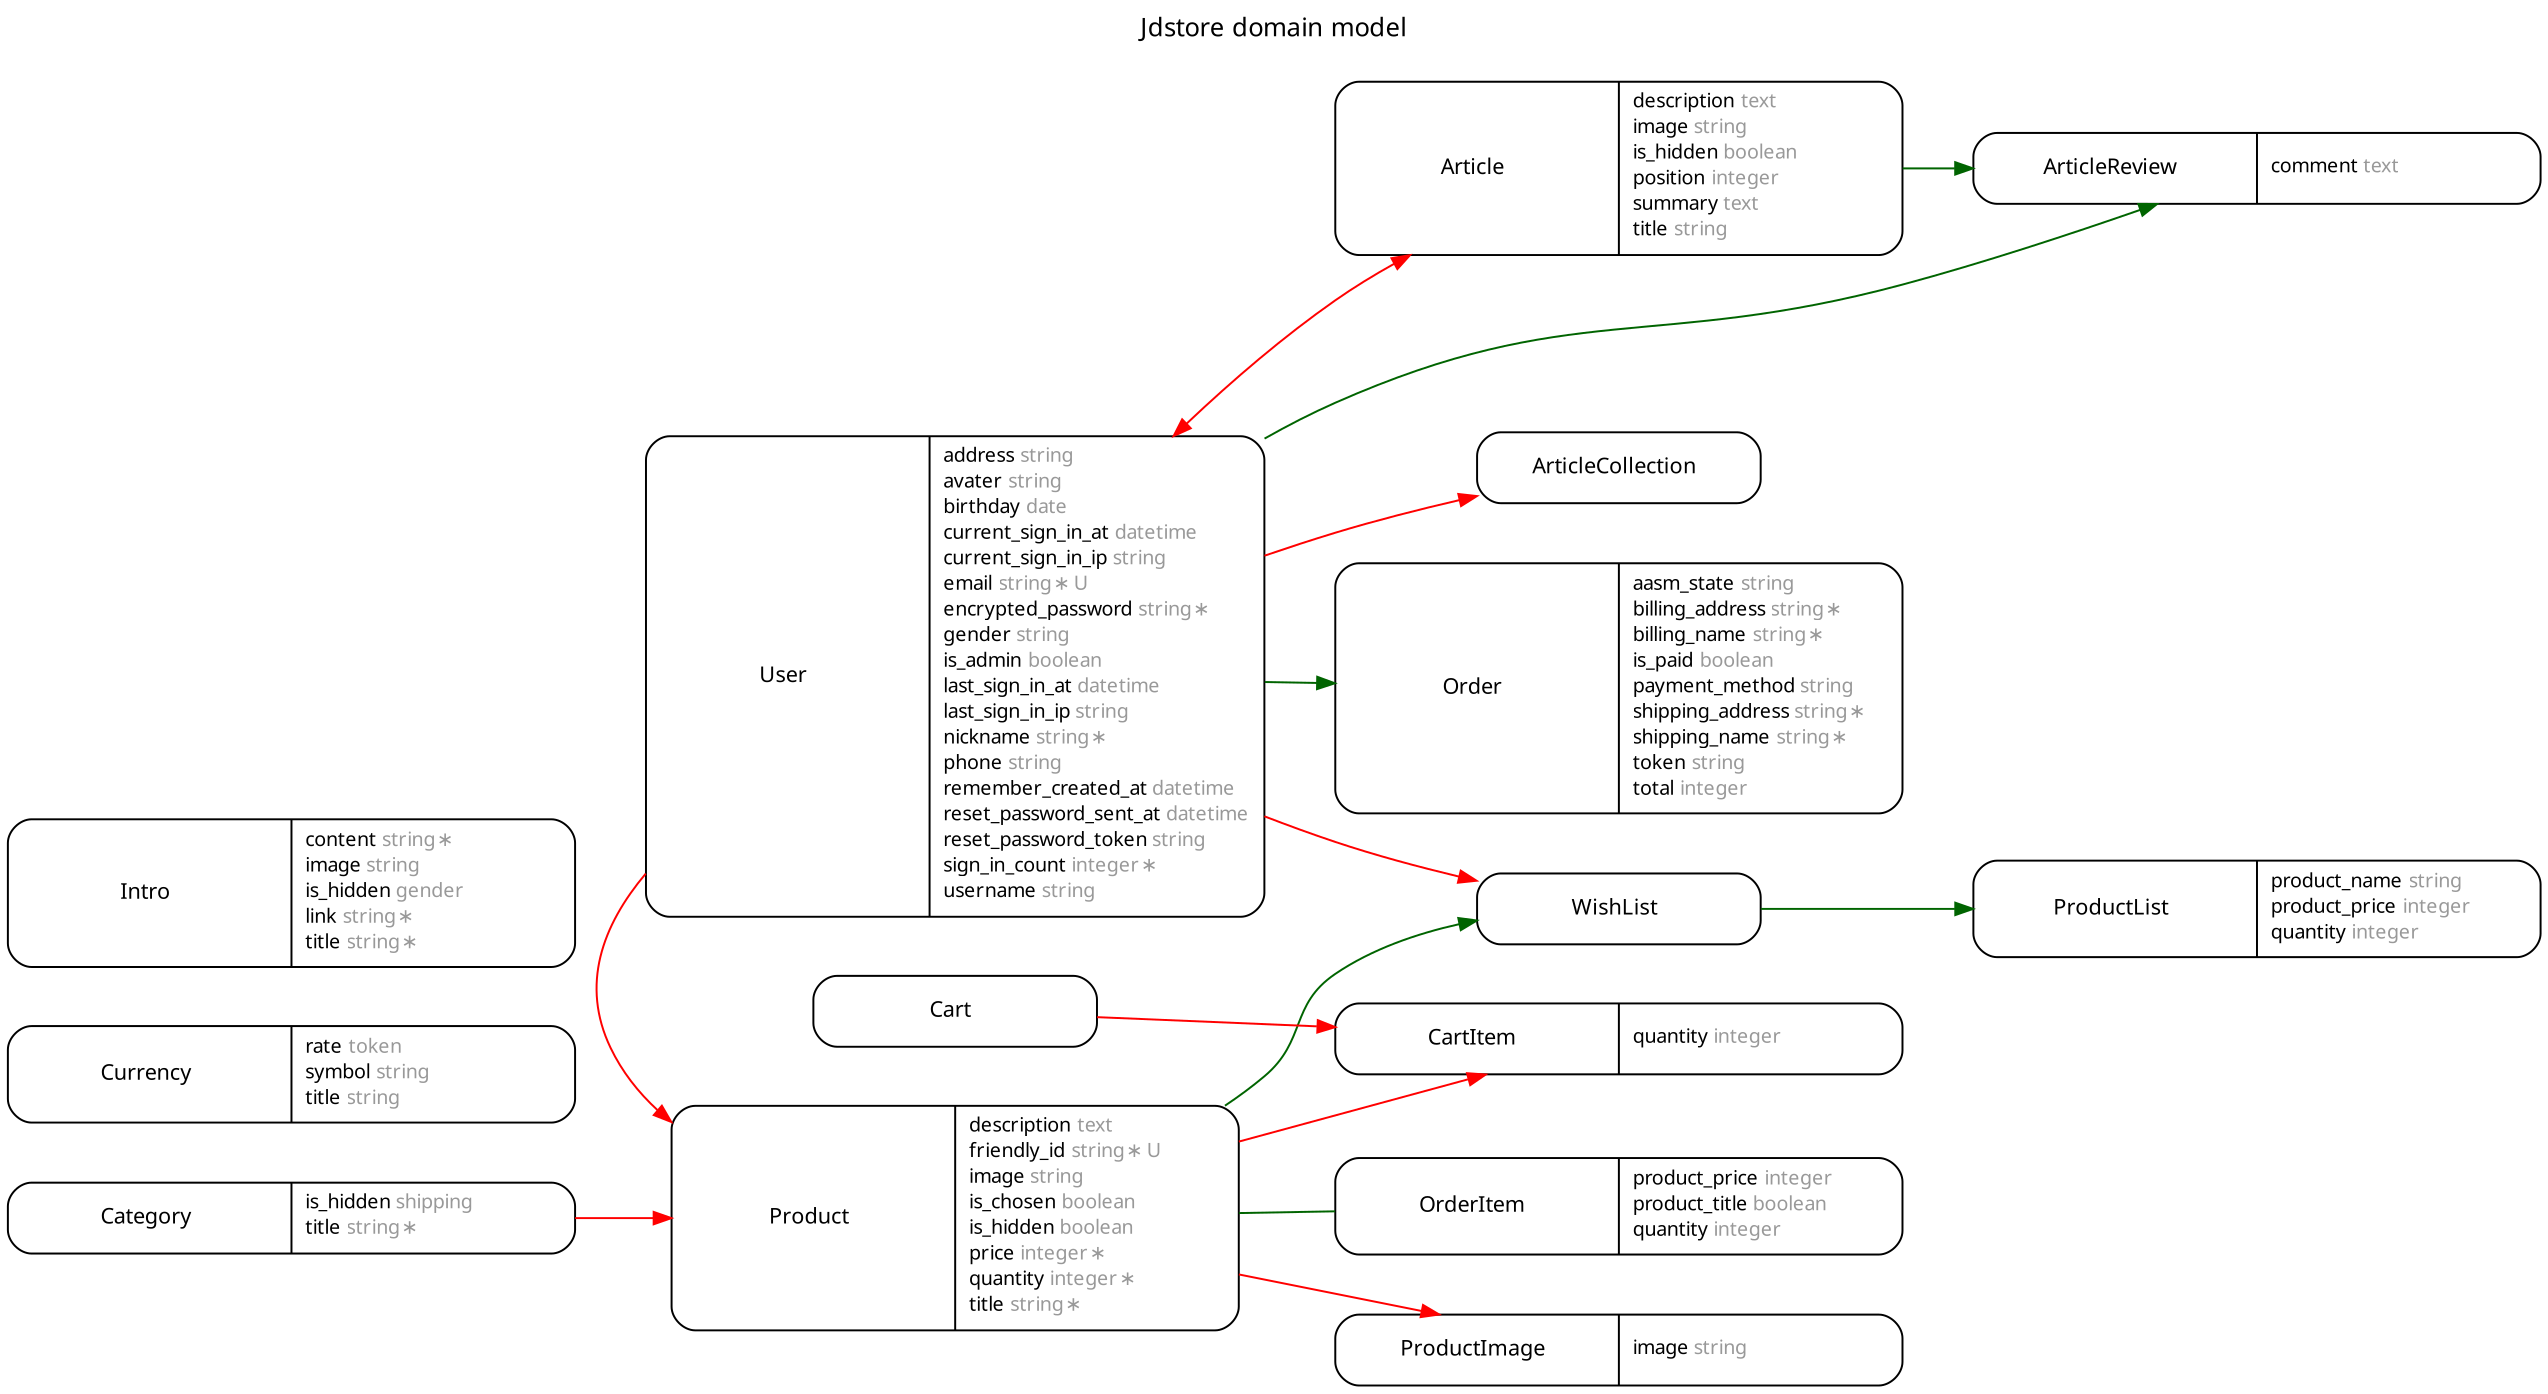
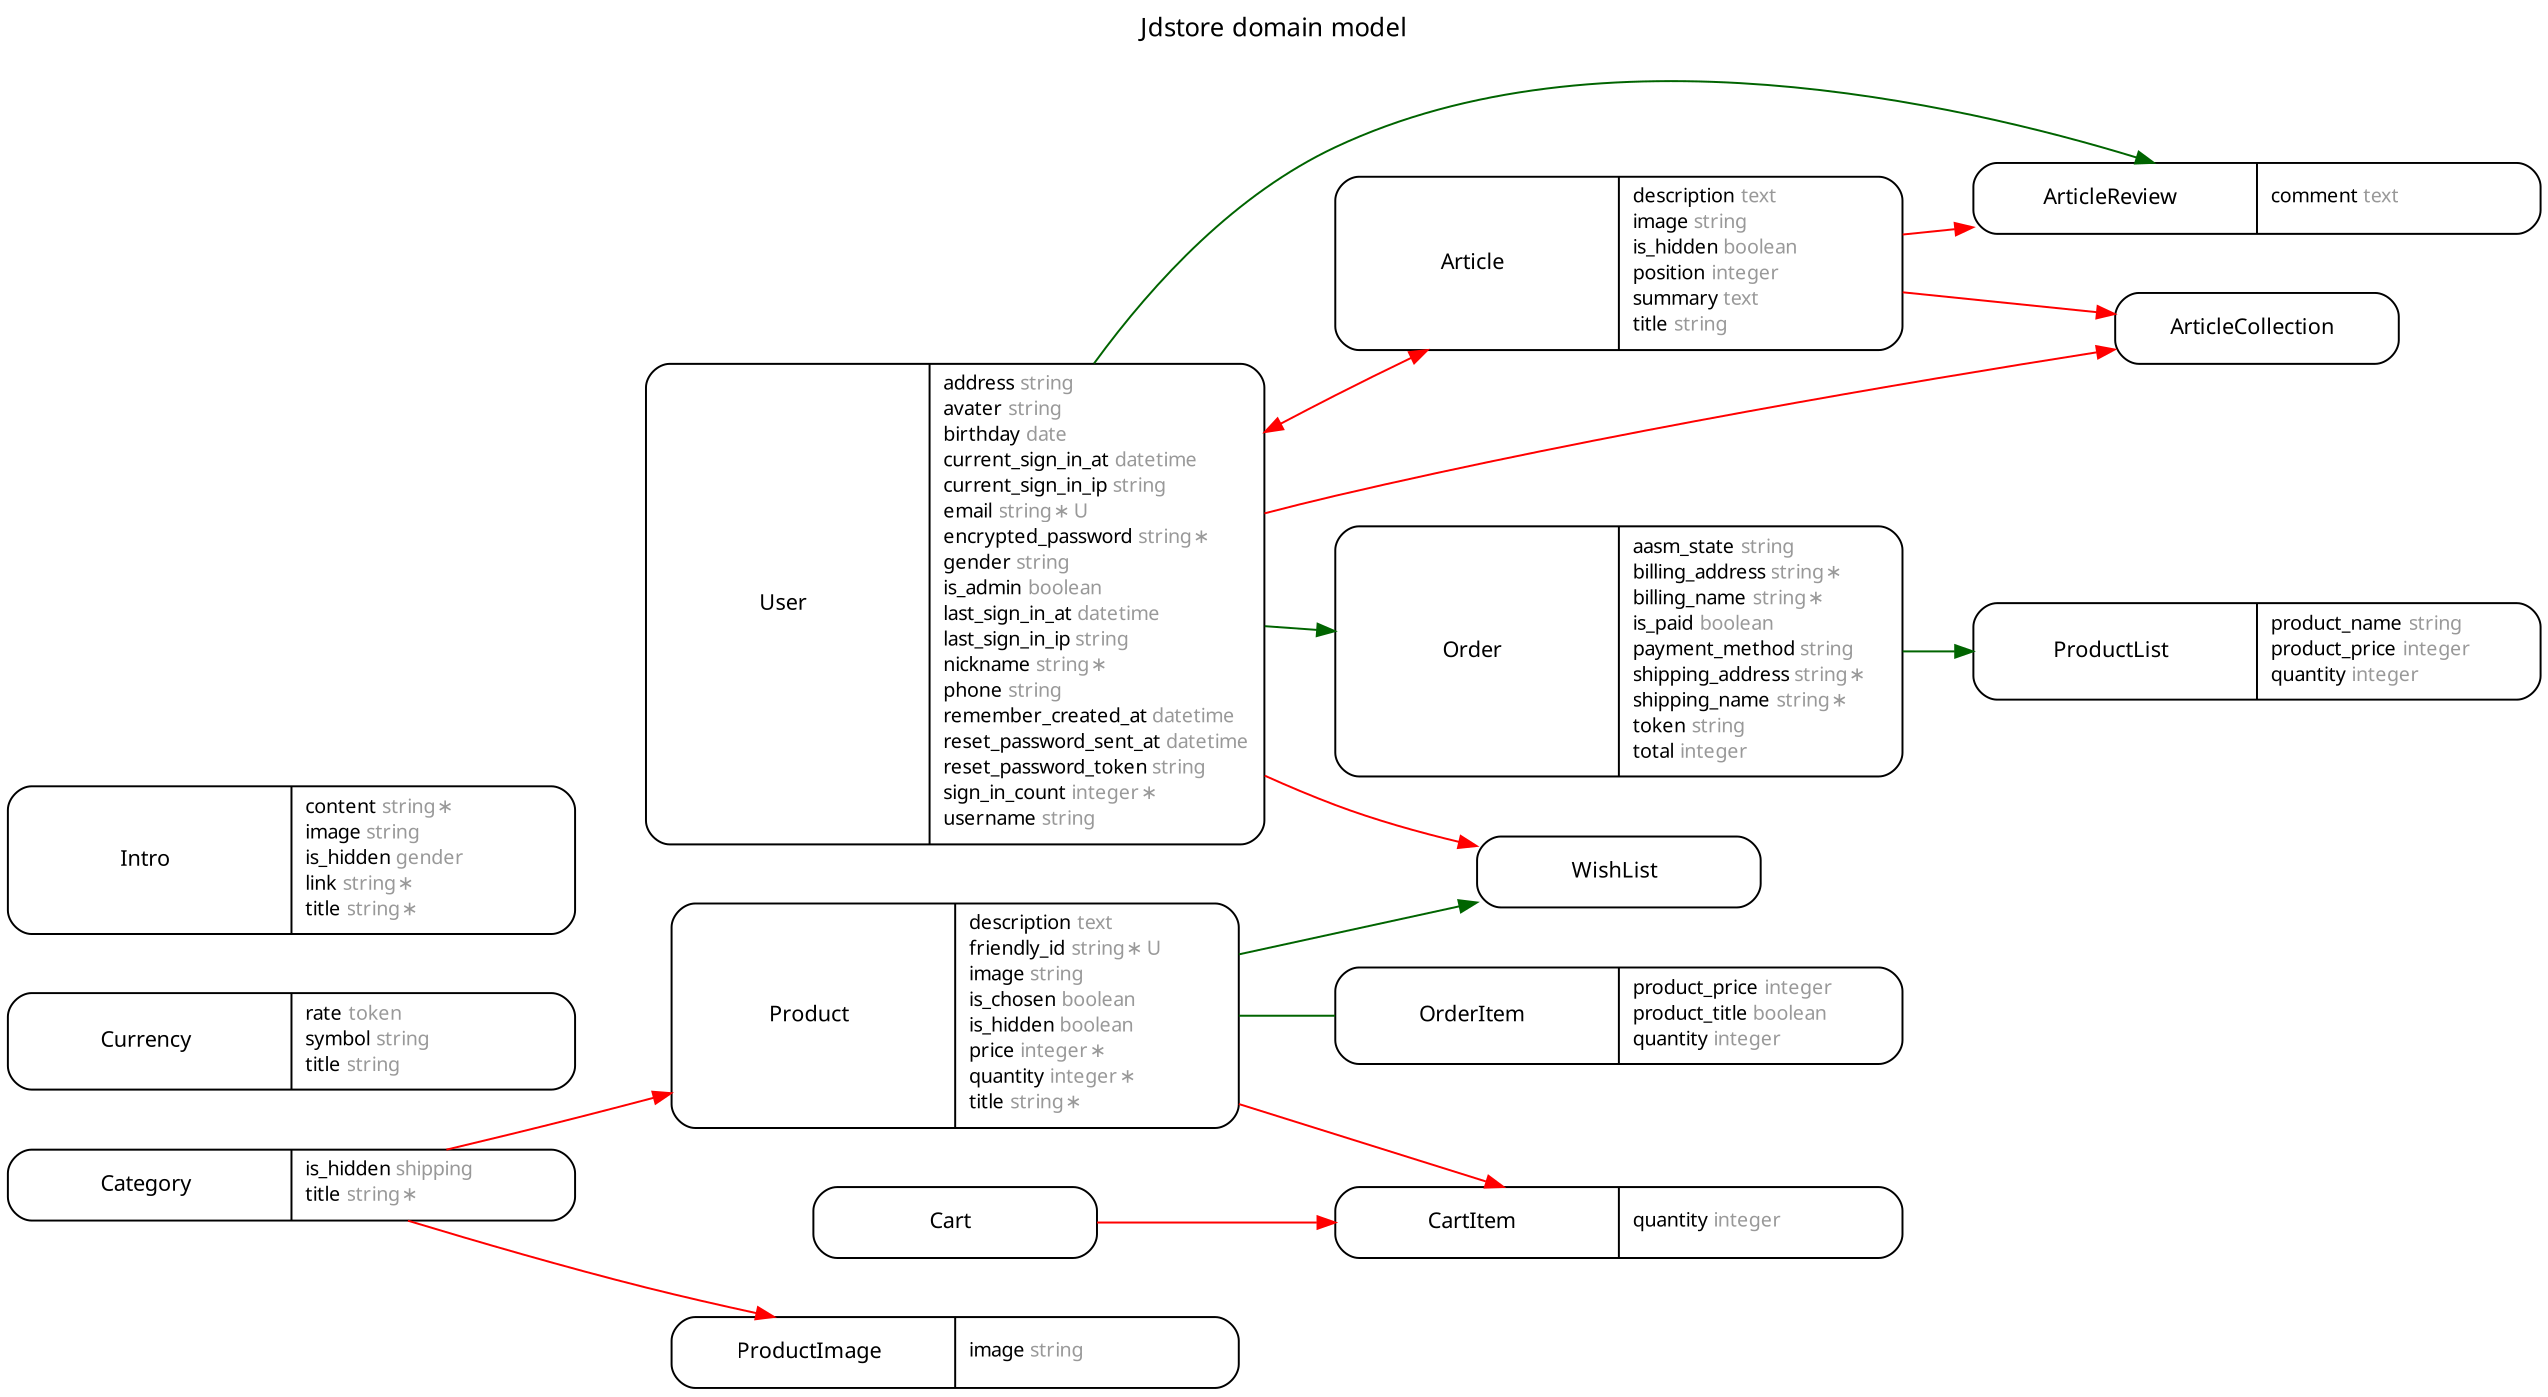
(1929, 168) -> (1929, 232)
none -> (2000, 302)
(1858, 909) -> (1929, 651)
(1330, 1293) -> (581, 1271)
